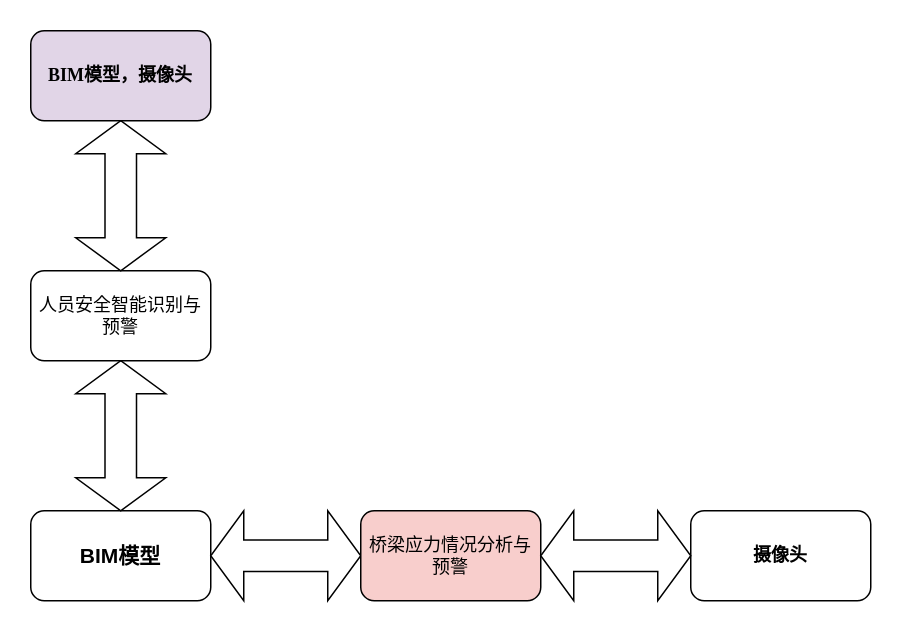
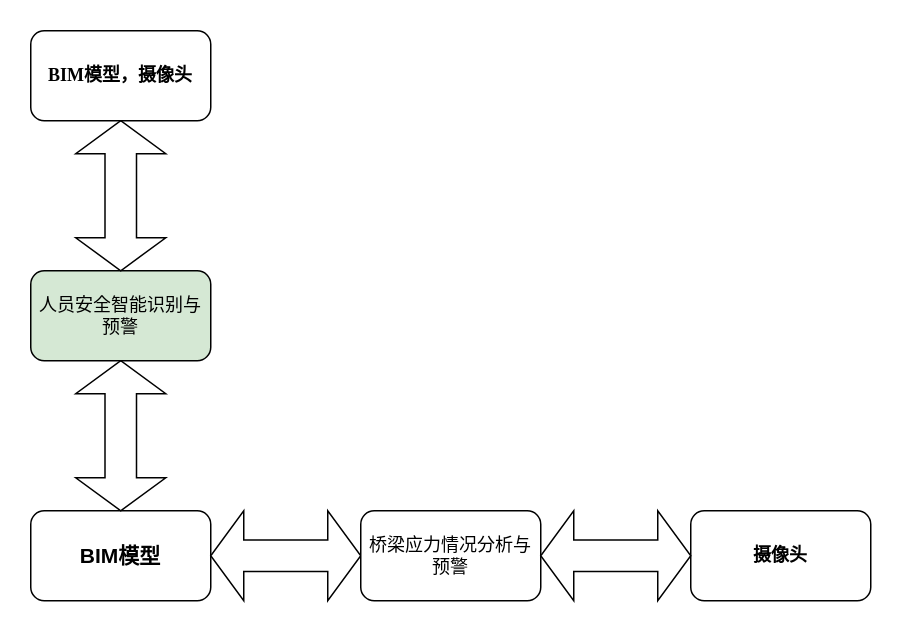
(121, 76) -> (121, 76)
(121, 316) -> (121, 316)
(451, 556) -> (451, 556)
